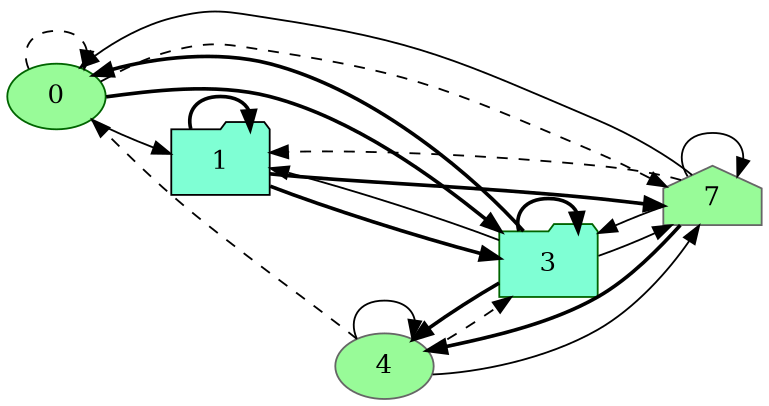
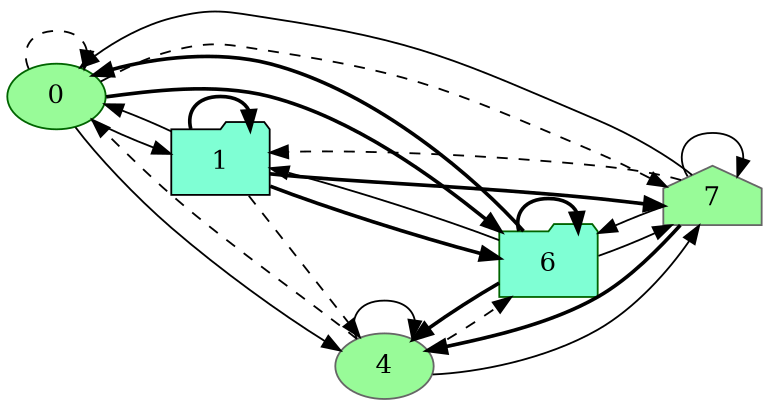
none -> (147, 120)
none -> (191, 244)
none -> (299, 259)
(548, 264) -> (548, 264)
